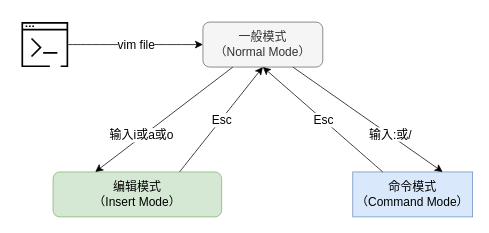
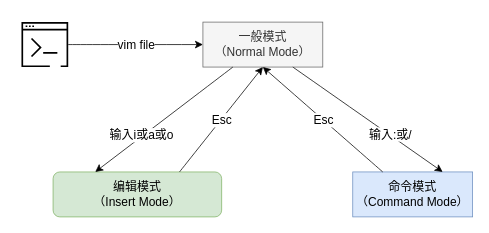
(263, 45) -> (263, 45)
